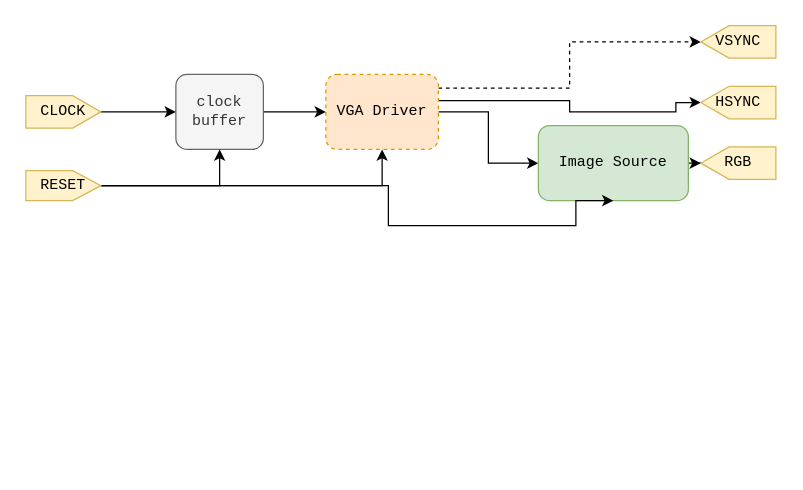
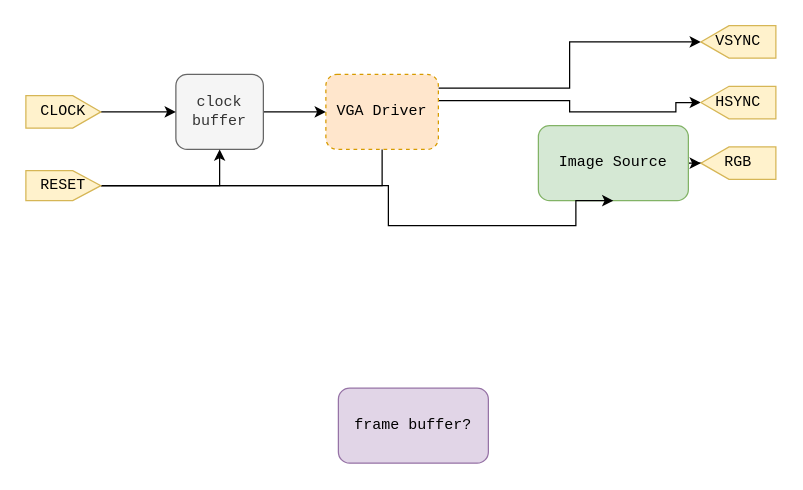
(569, 68) -> (569, 68)
(488, 133) -> none
(382, 159) -> (382, 155)
none -> (413, 426)
